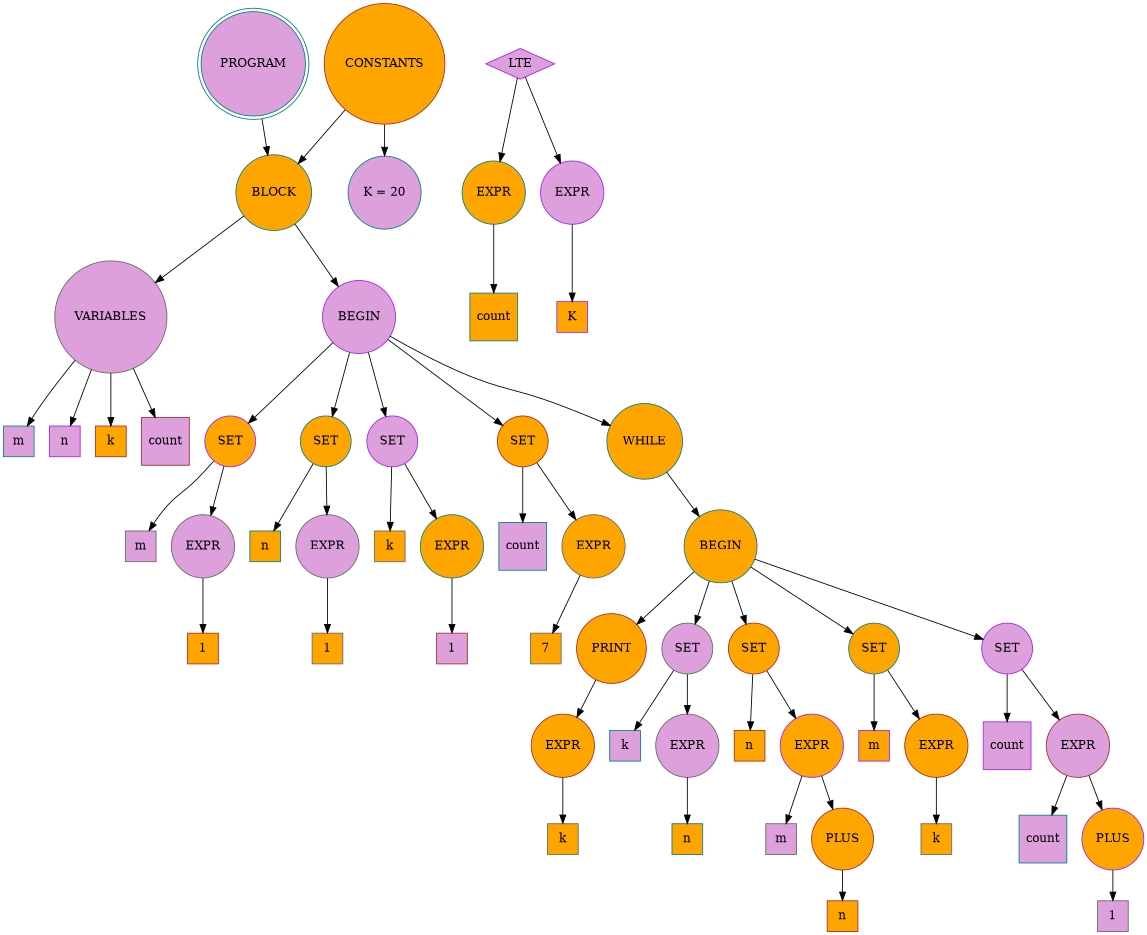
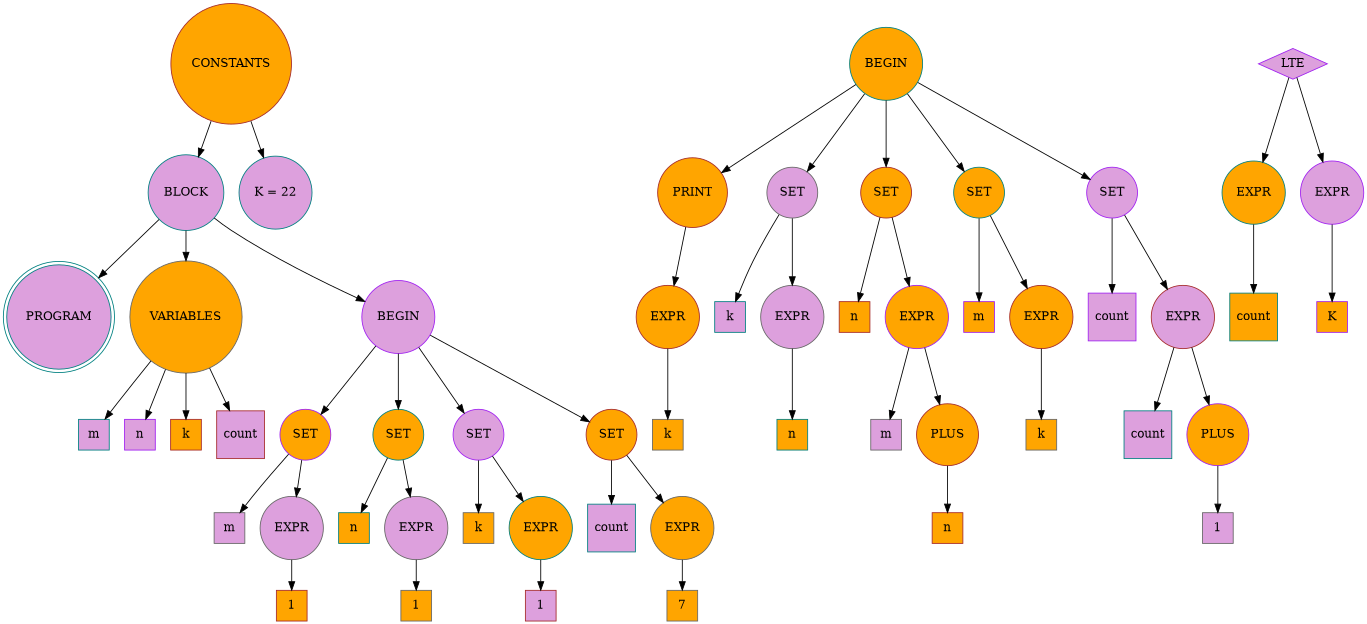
(264, 133) -> (132, 246)
(274, 193) -> (186, 193)
(385, 193) -> (276, 193)
(111, 317) -> (186, 317)
(645, 441) -> none
